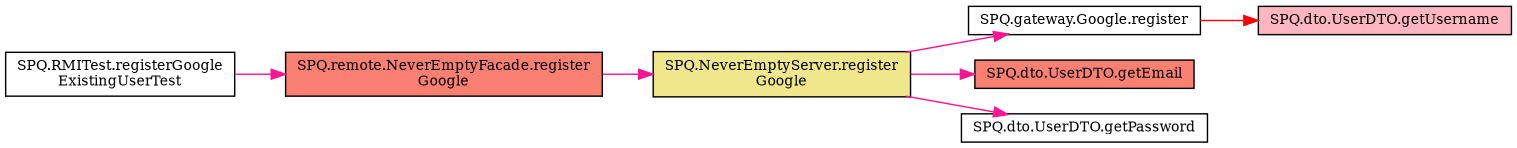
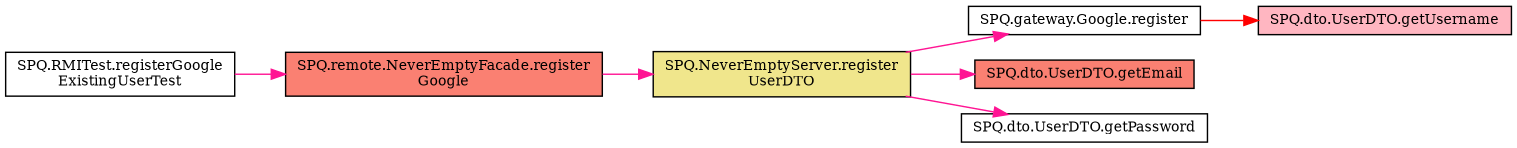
(782, 74) -> (782, 74)
